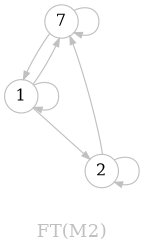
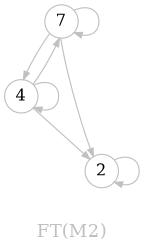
(21, 96) -> (21, 96)
(90, 98) -> (73, 94)
